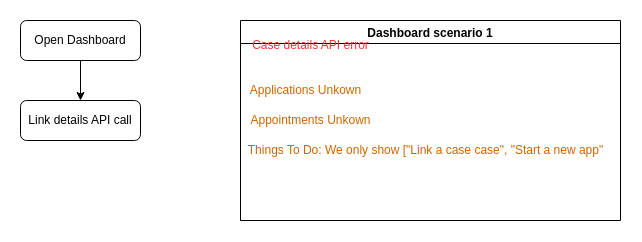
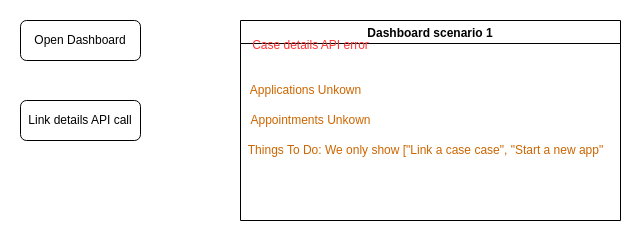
(81, 77) -> none
